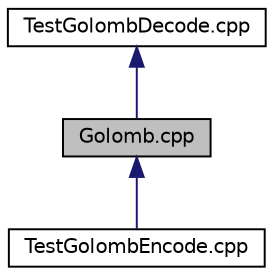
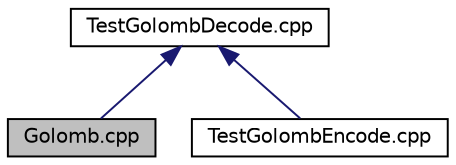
(137, 203) -> (267, 89)
